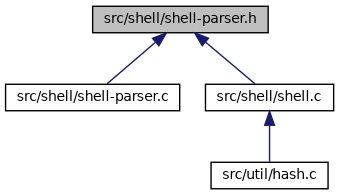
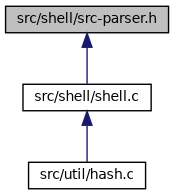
(180, 20) -> (87, 20)
(93, 98) -> none
